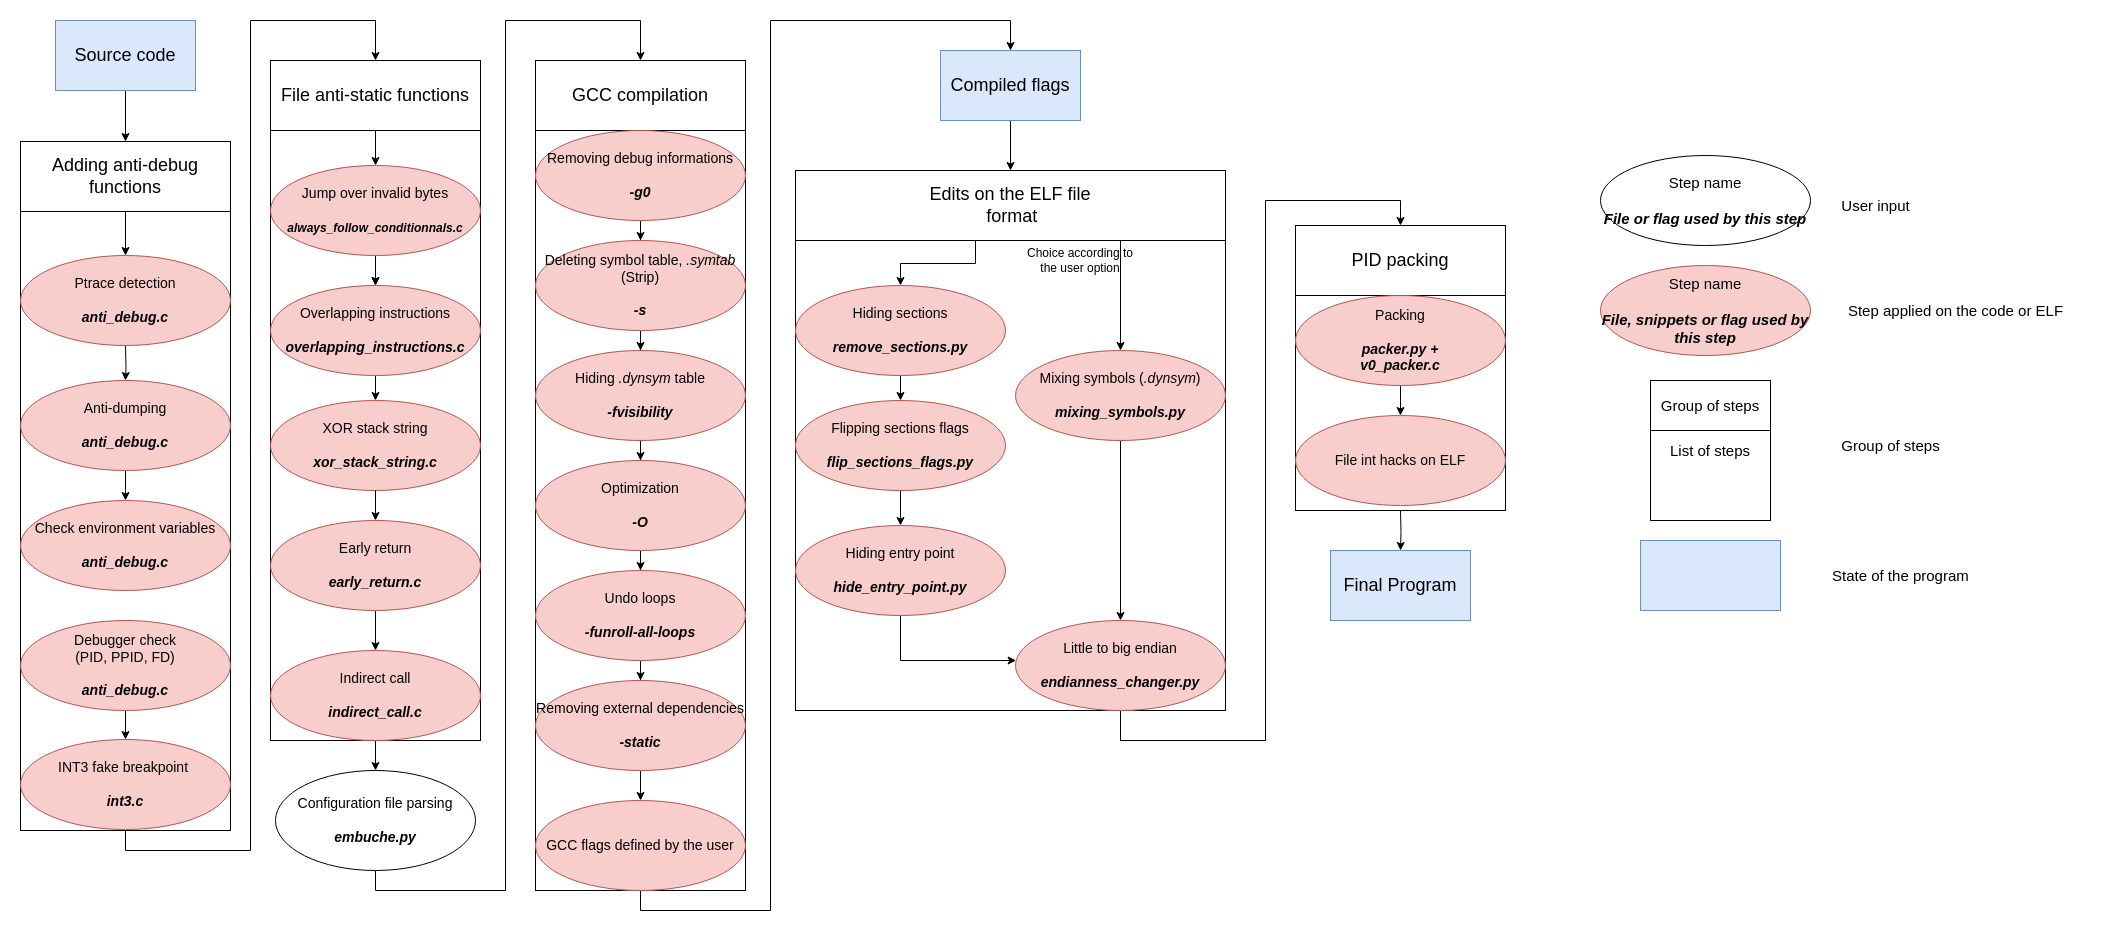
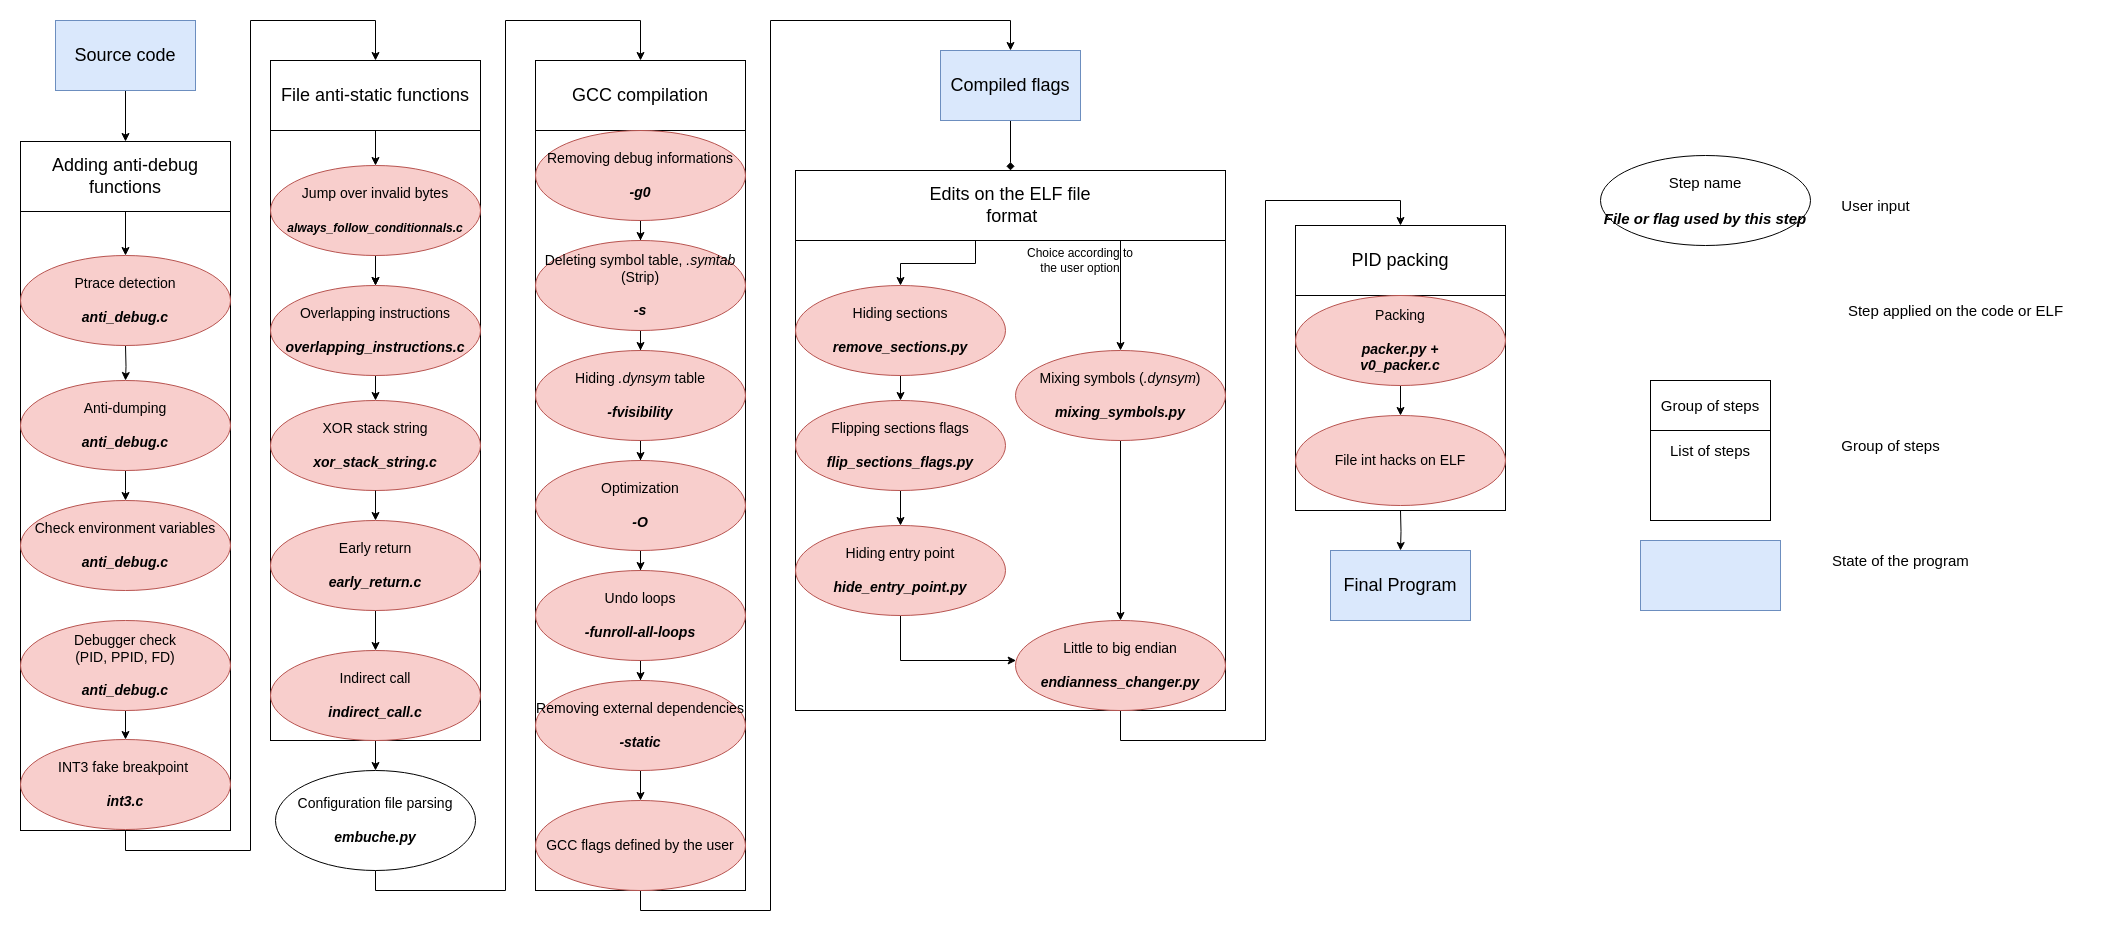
(1011, 162) -> (1011, 162)
(1706, 311) -> none
(1916, 576) -> (1916, 561)
